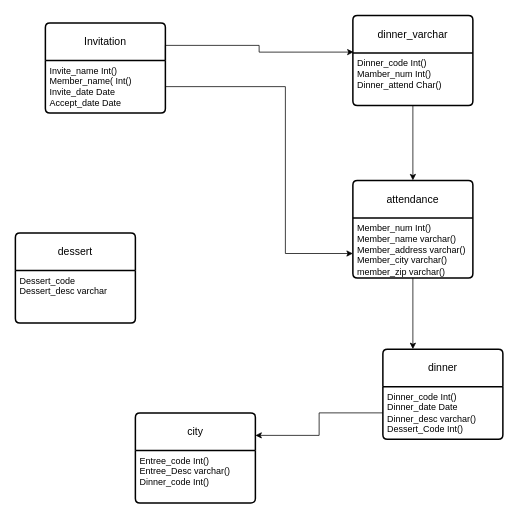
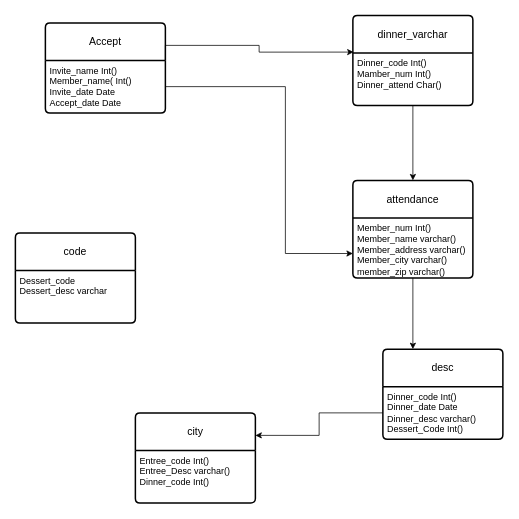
(105, 42) -> (105, 42)
(75, 252) -> (75, 252)
(443, 368) -> (443, 368)
